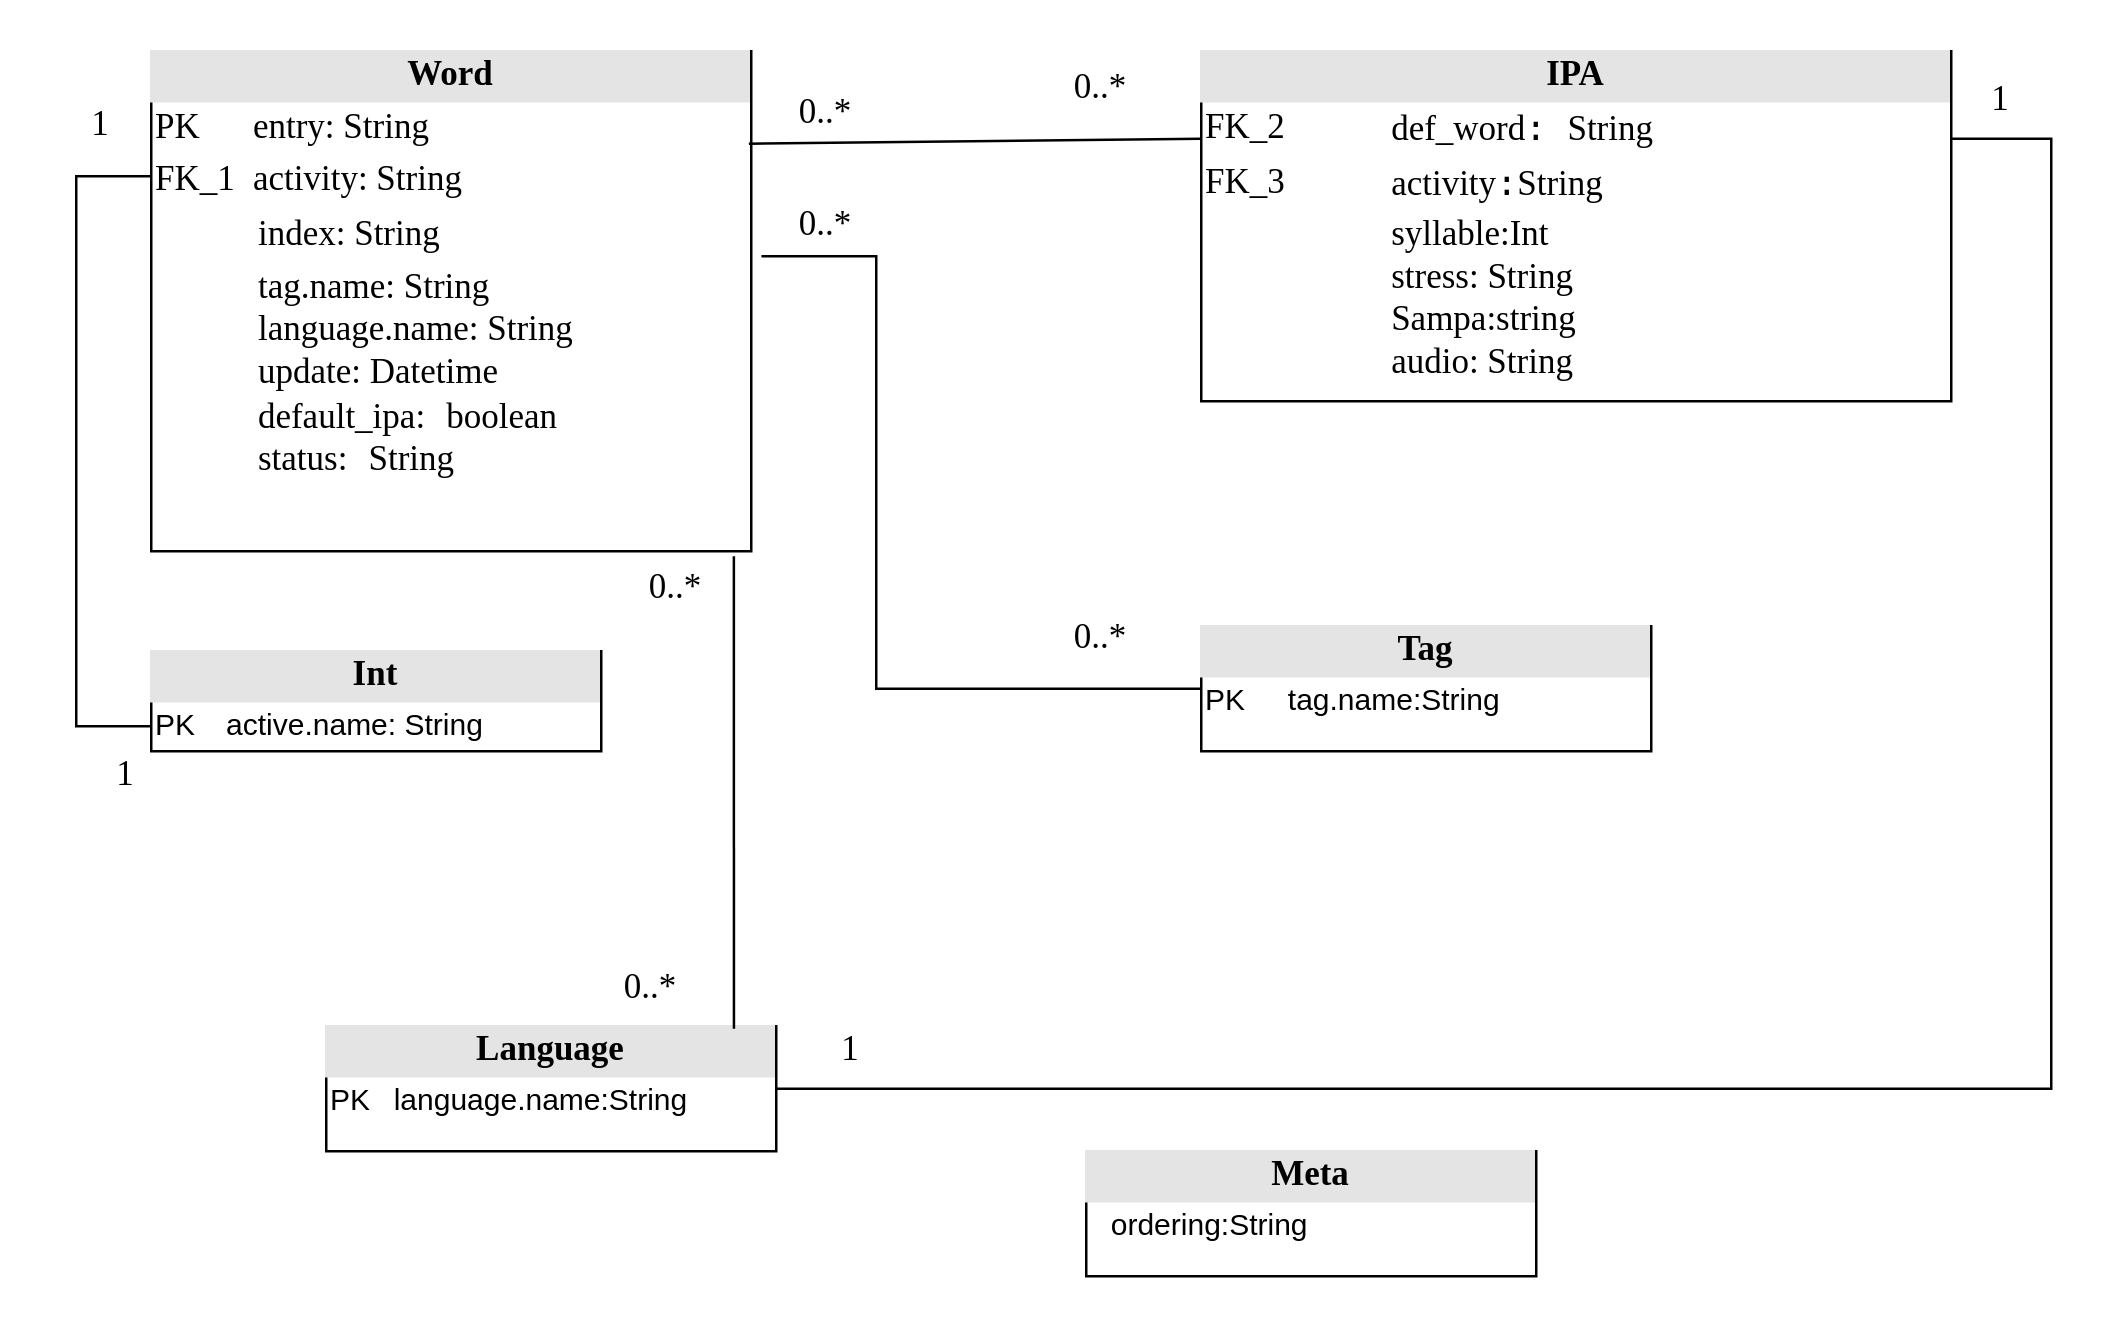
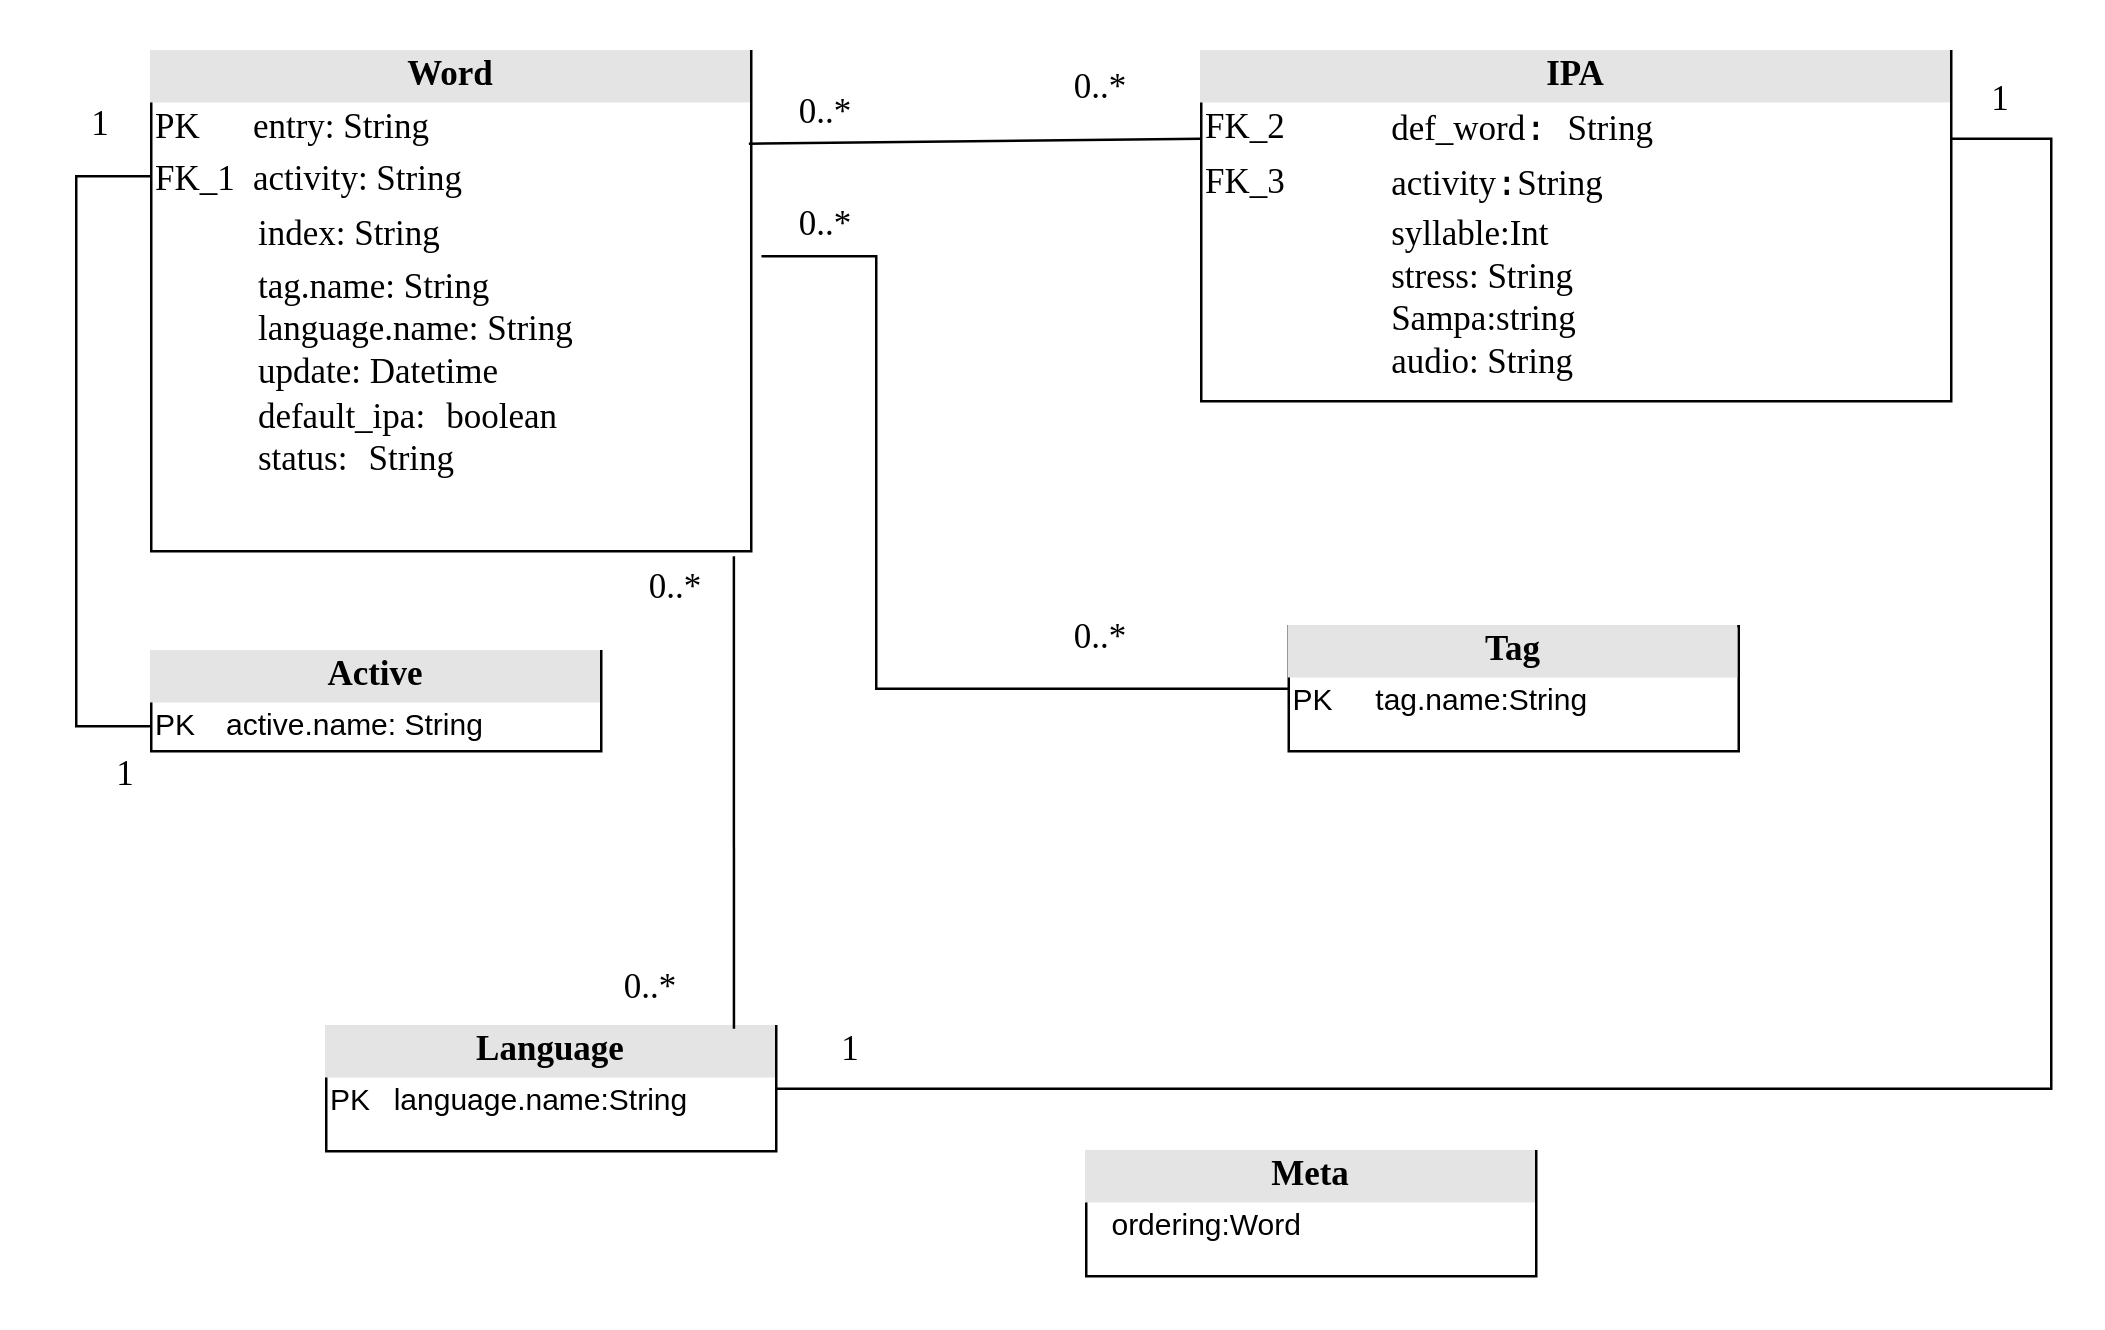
(308, 687) -> (308, 687)
(1426, 689) -> (1514, 689)
(1201, 1187) -> (1188, 1187)
